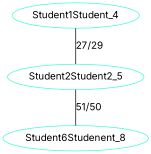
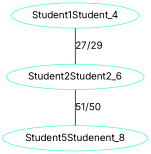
(76, 77) -> (75, 77)
(76, 138) -> (75, 138)
